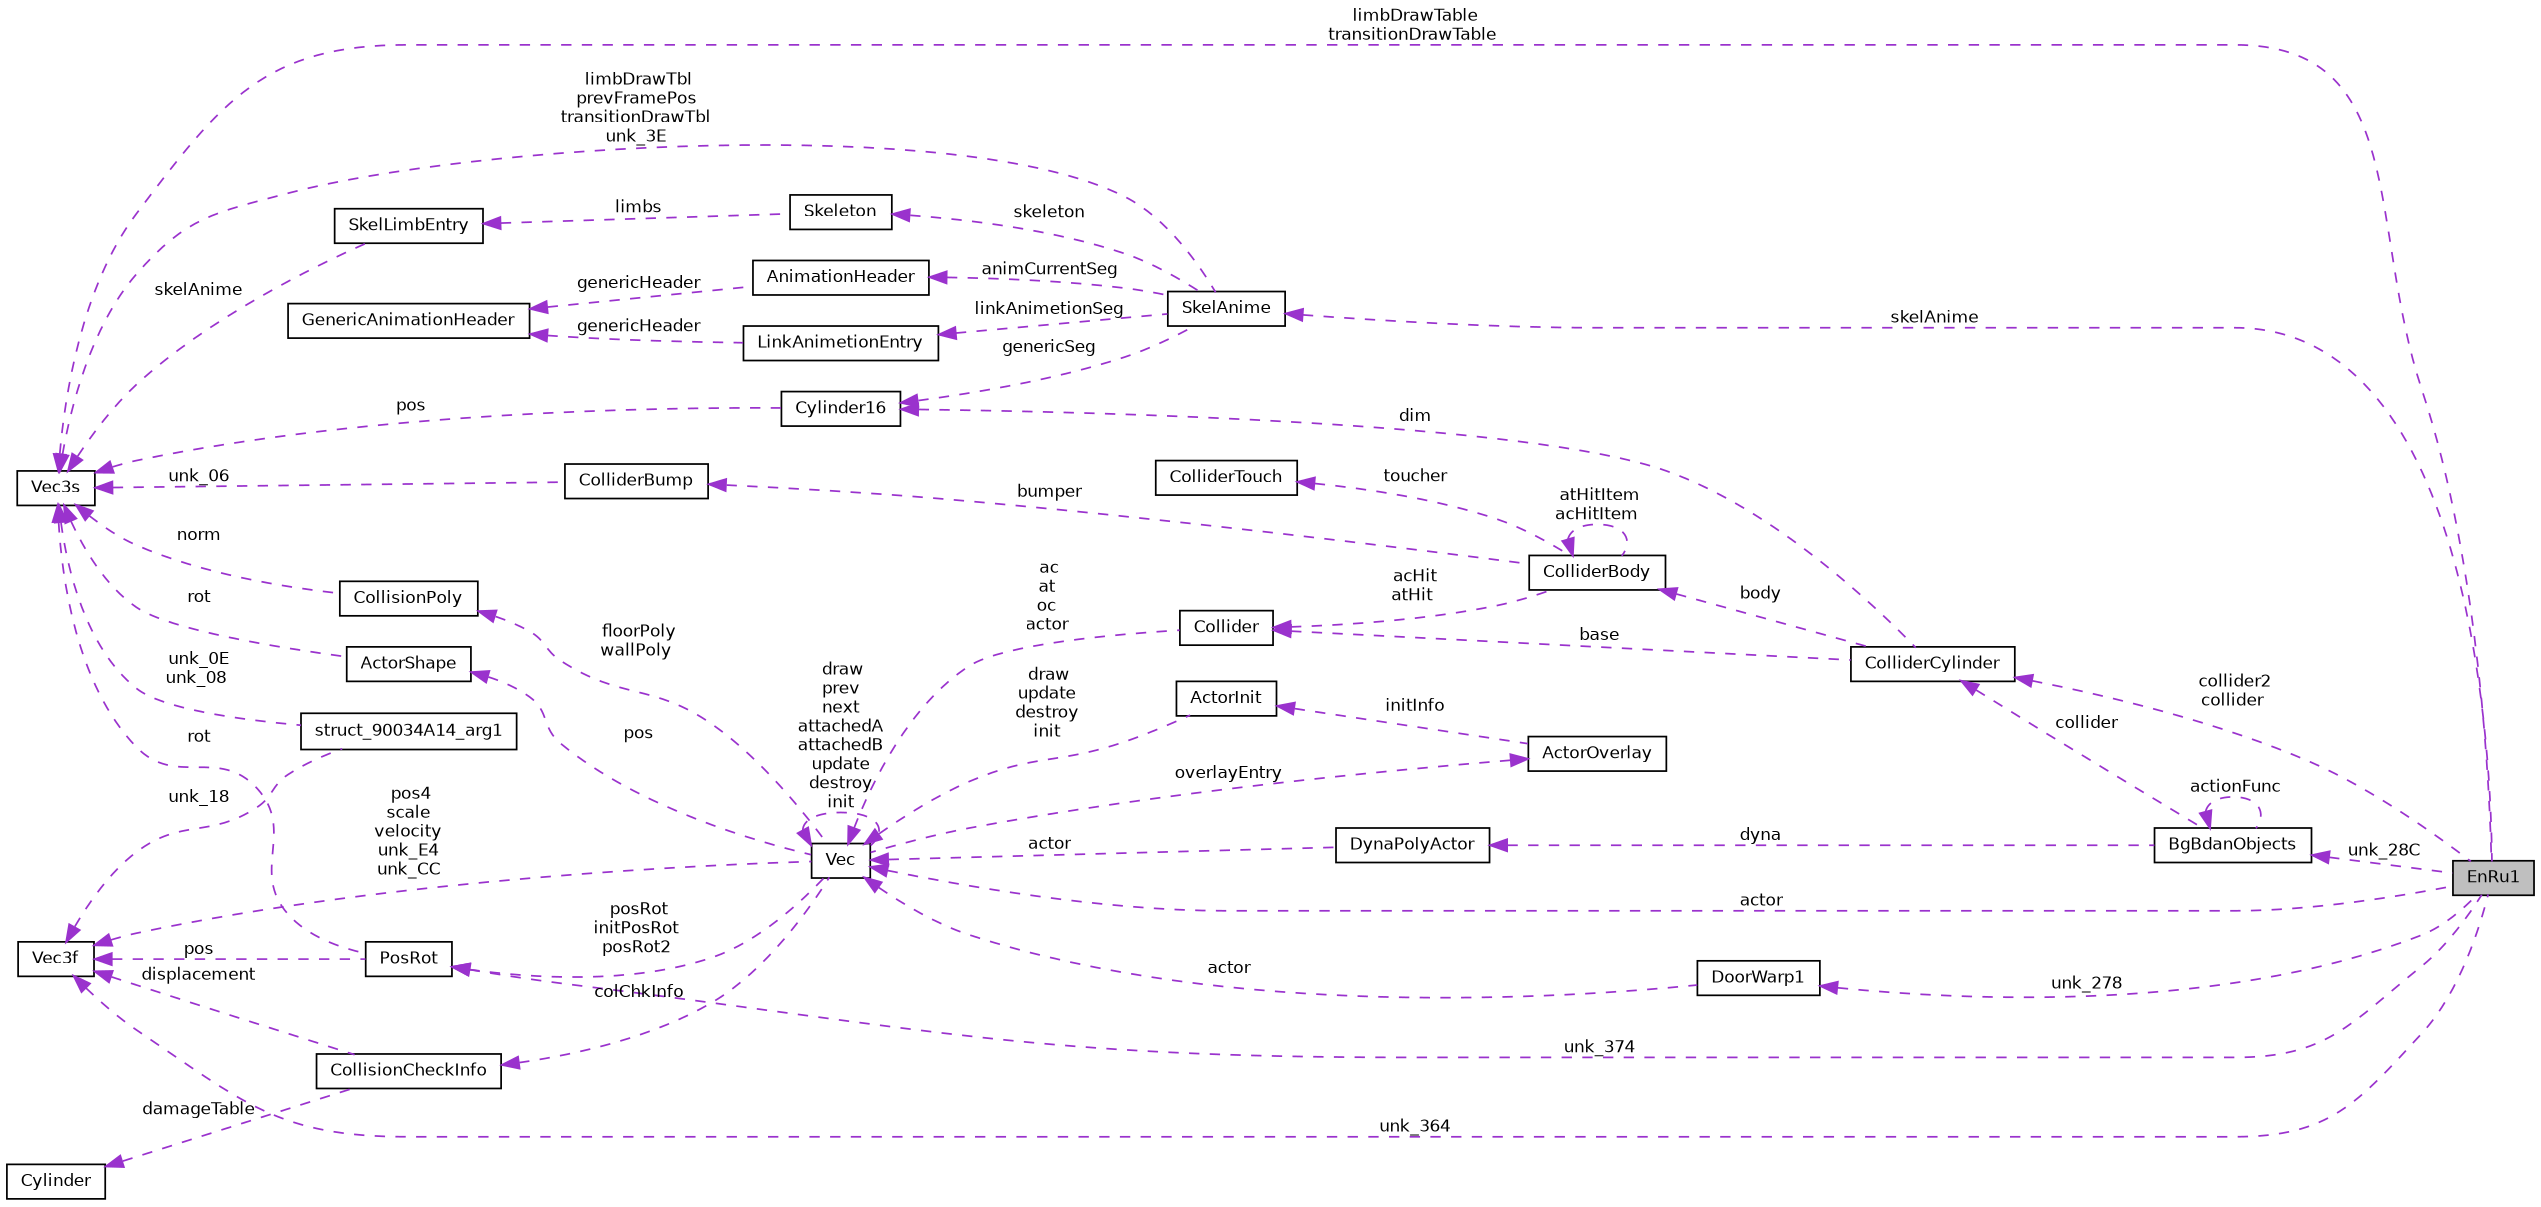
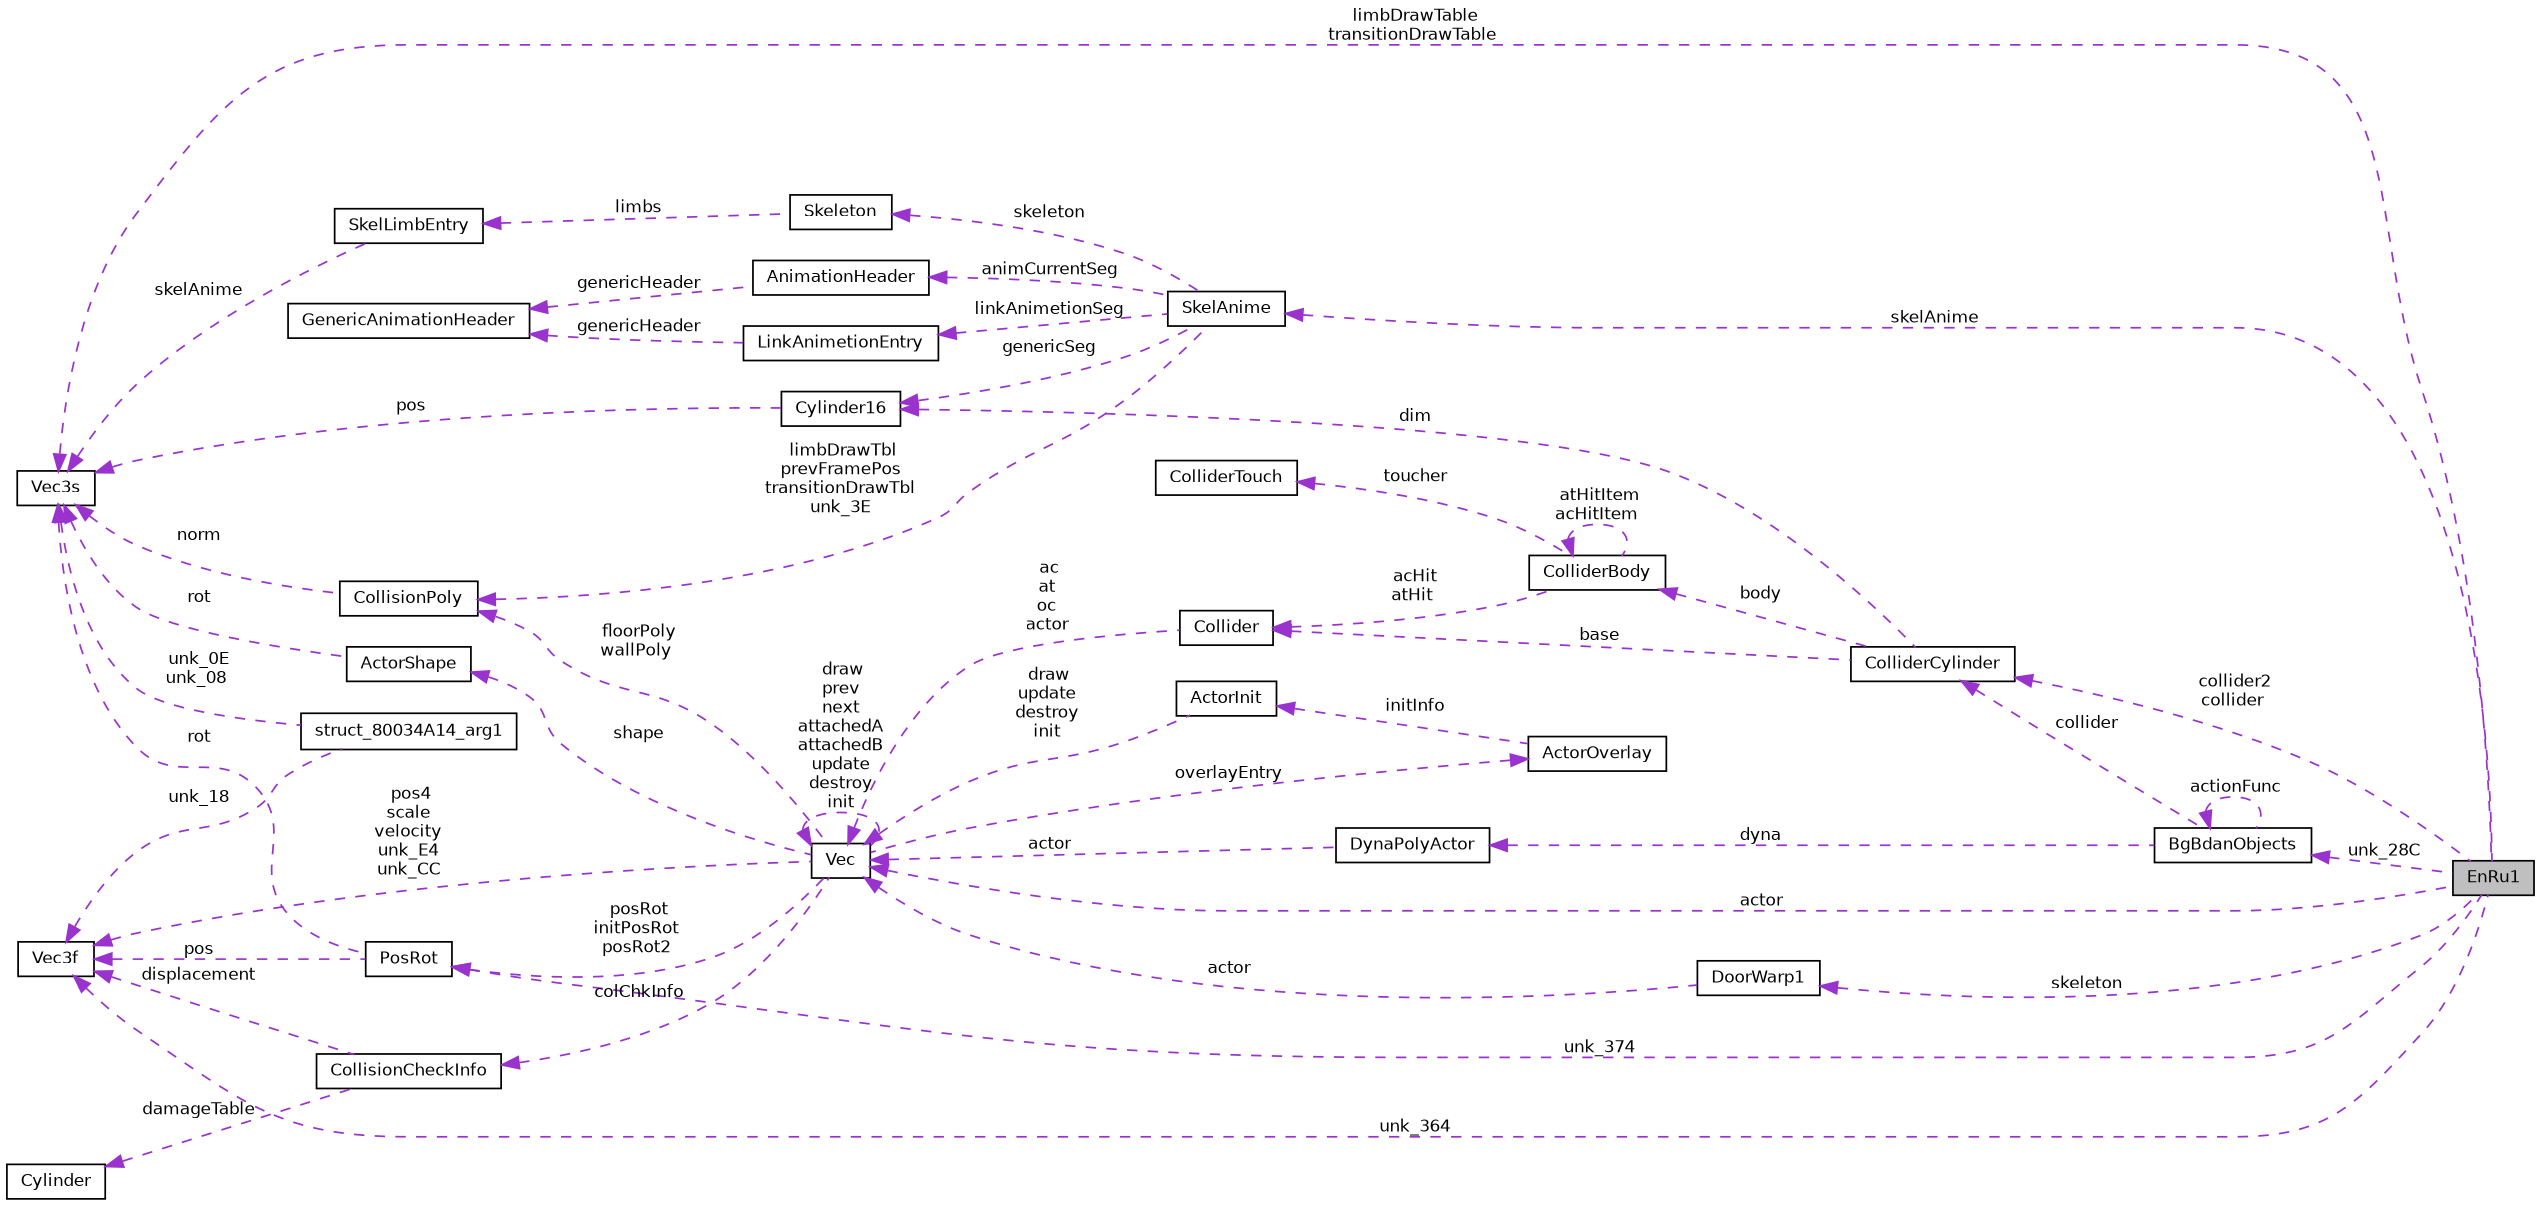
(588, 151) -> (883, 539)
(637, 481) -> none
(409, 731) -> (409, 731)
(637, 734) -> (637, 734)
(2085, 984) -> (2085, 984)
